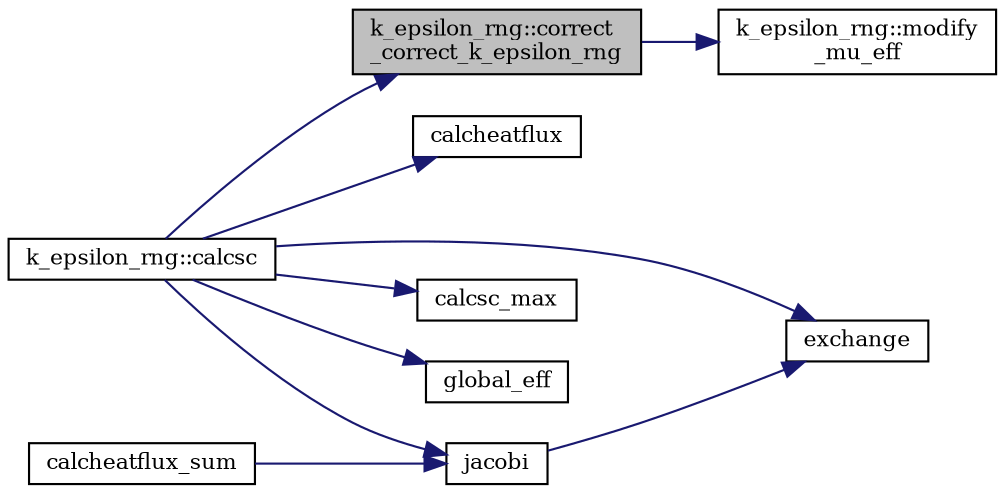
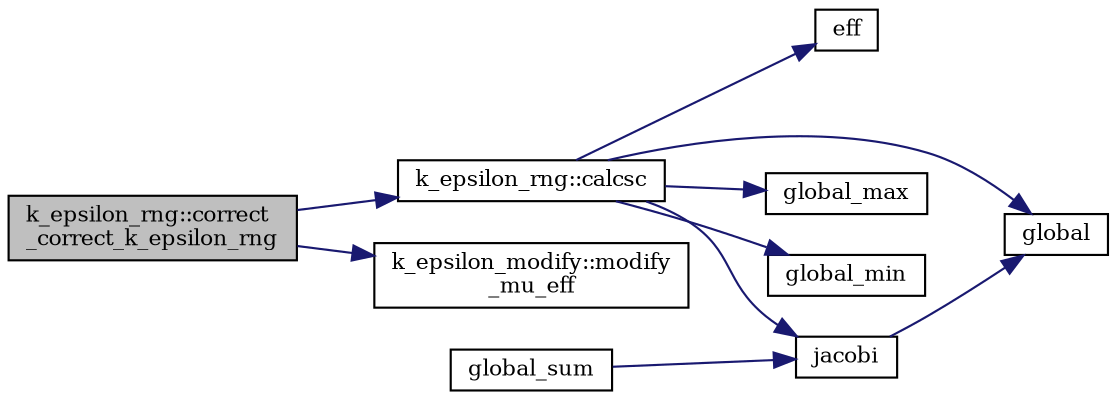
(857, 42) -> (531, 275)
(497, 137) -> (847, 30)
(266, 154) -> (337, 205)
(497, 300) -> (847, 194)
(857, 341) -> (1056, 235)
(497, 382) -> (847, 275)
(142, 464) -> (531, 370)
